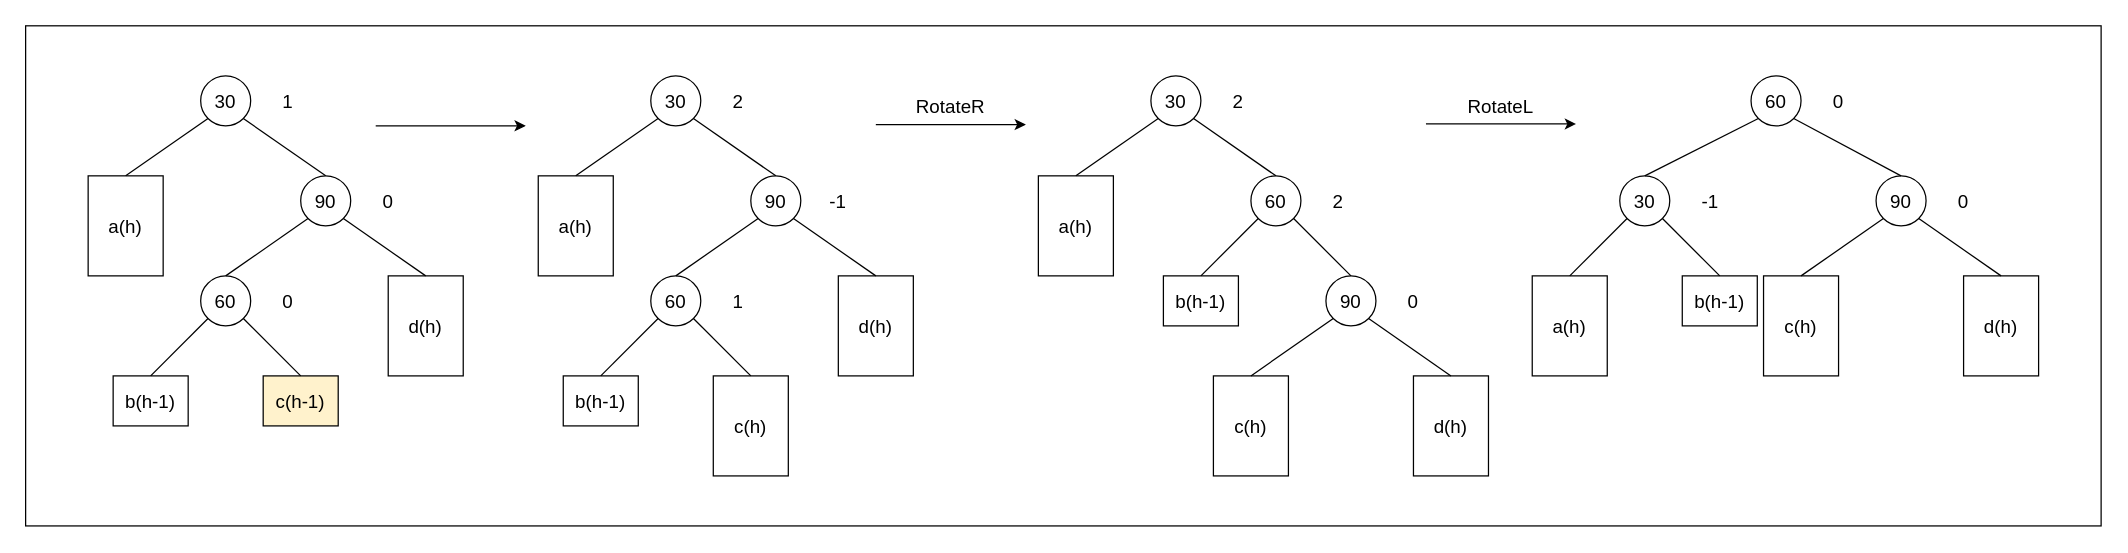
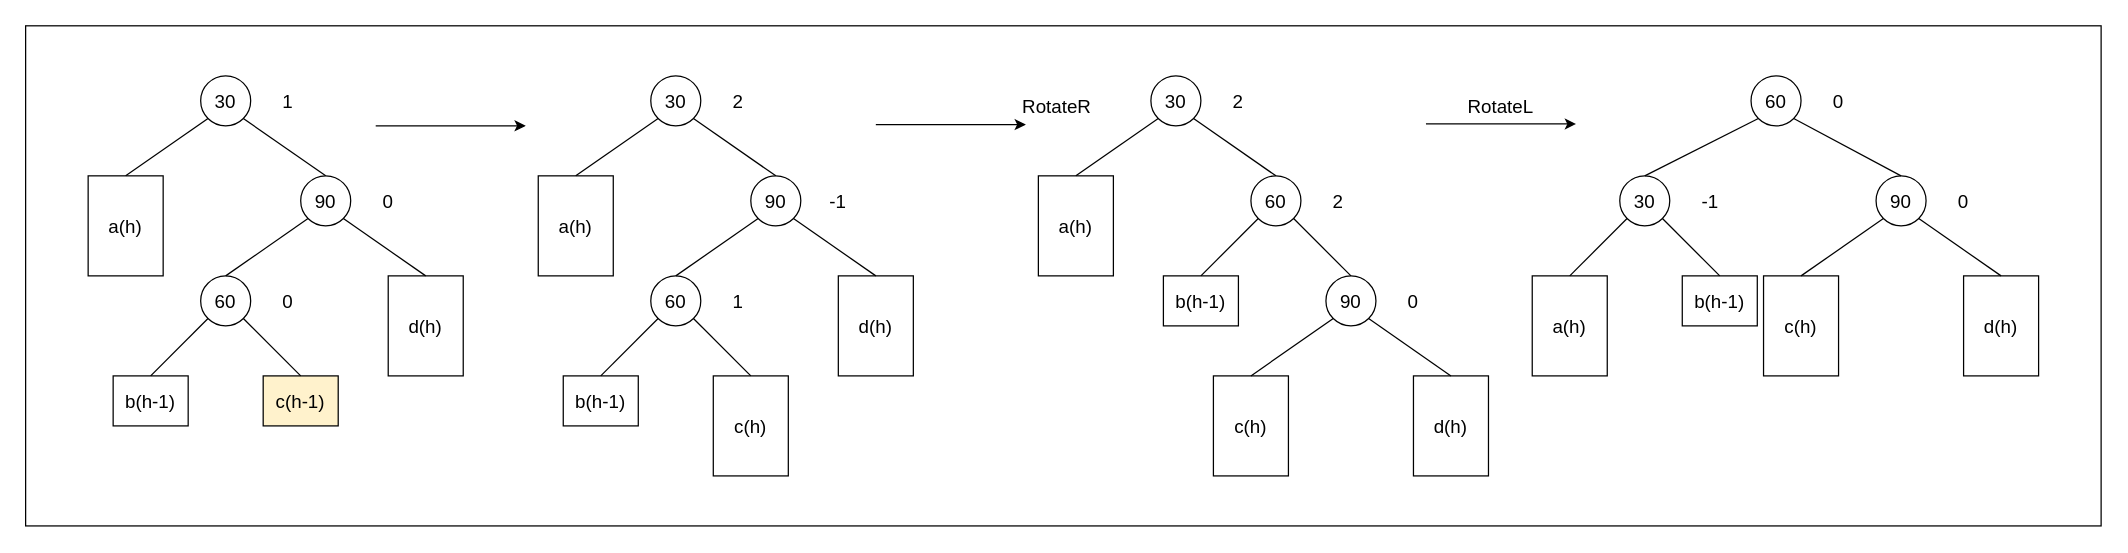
(951, 106) -> (1057, 106)
